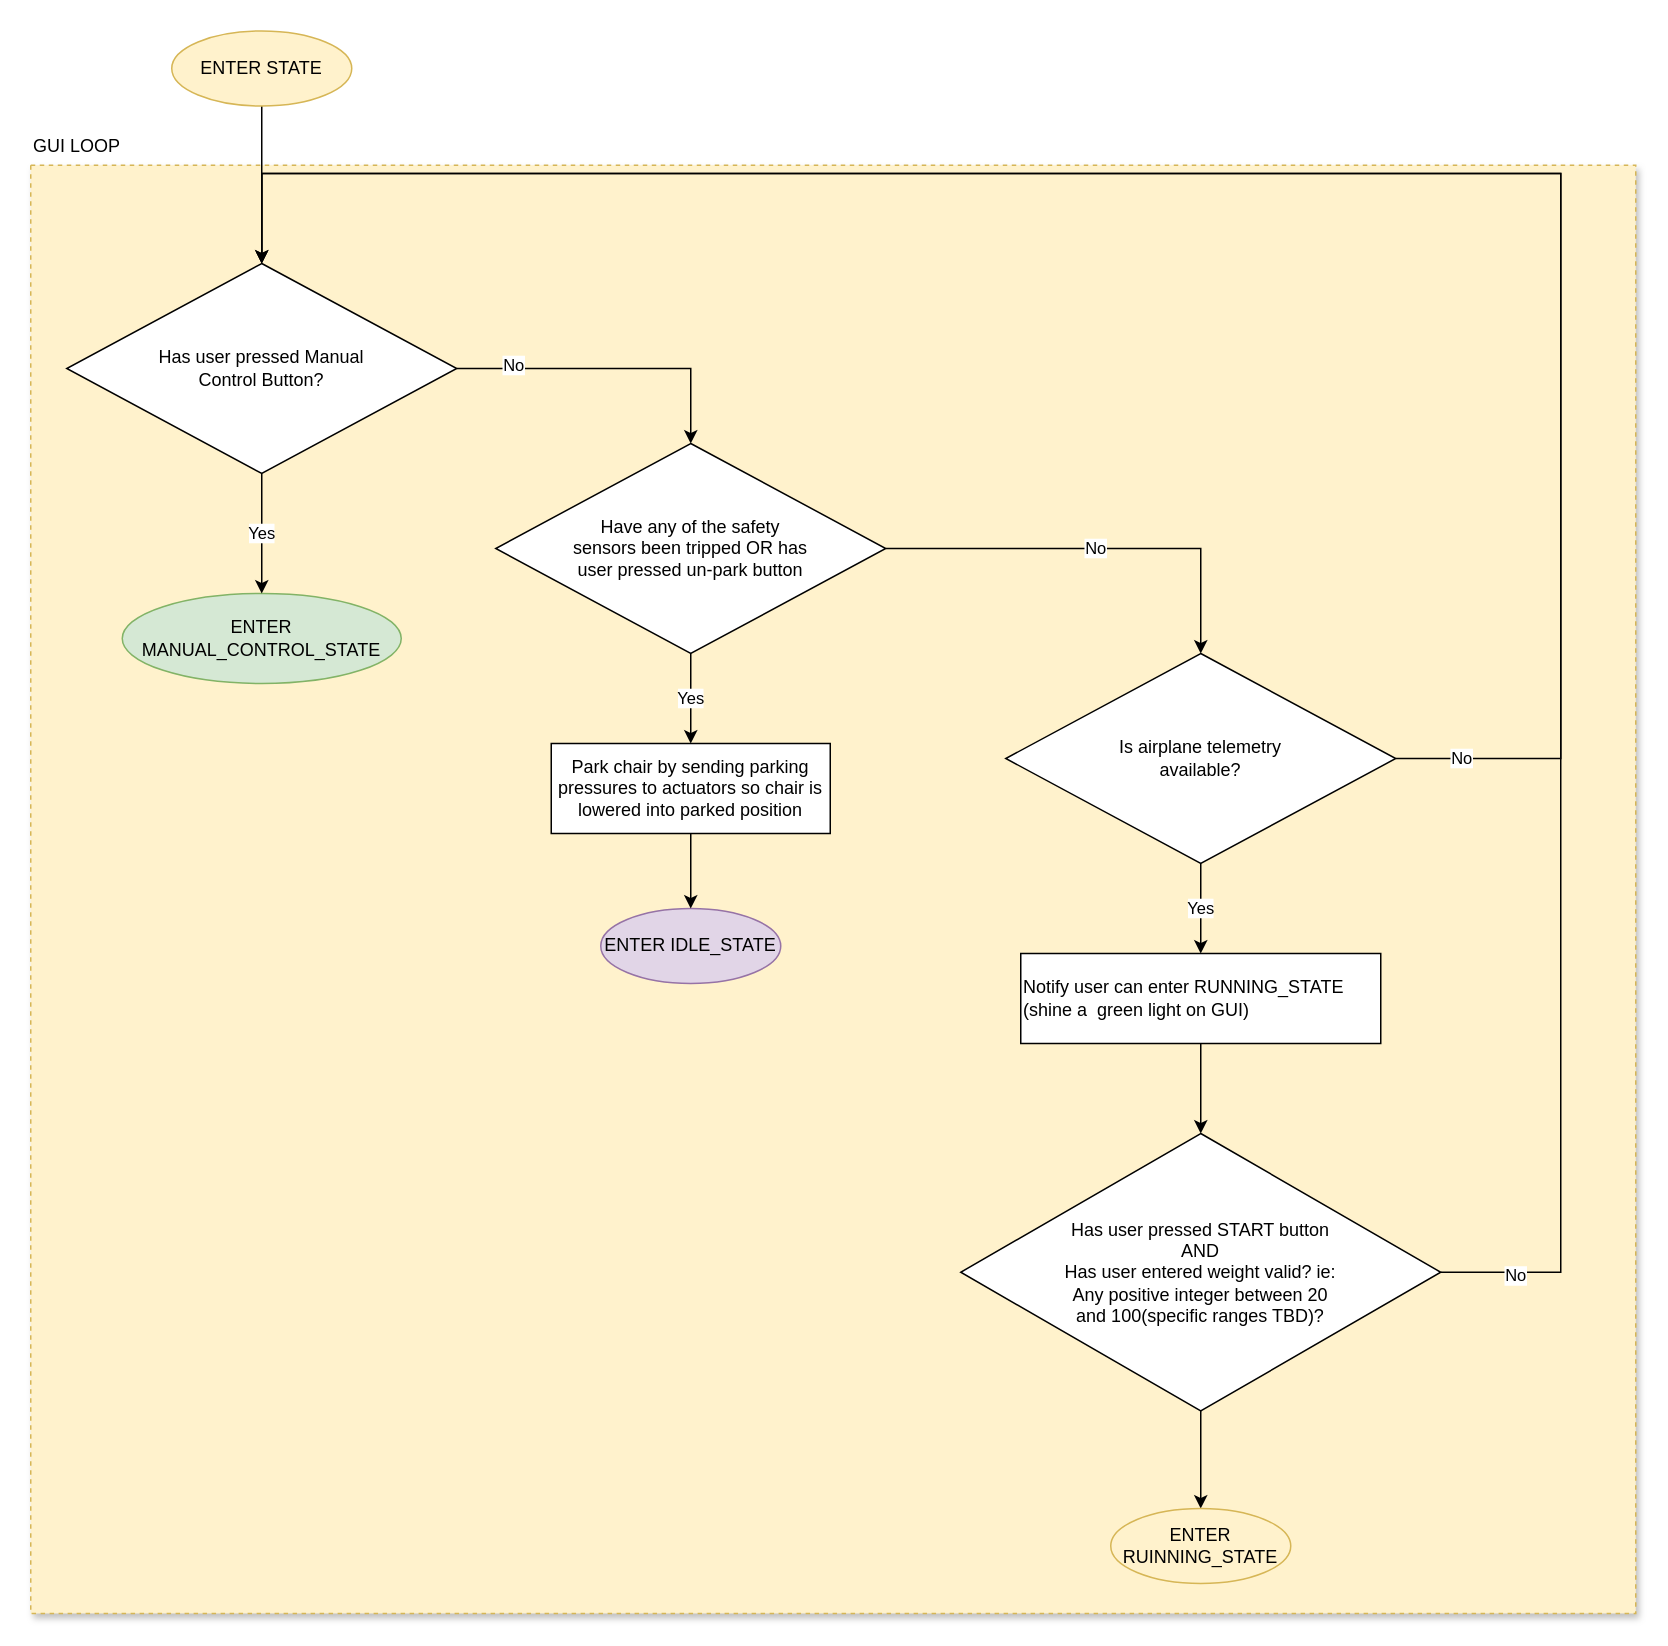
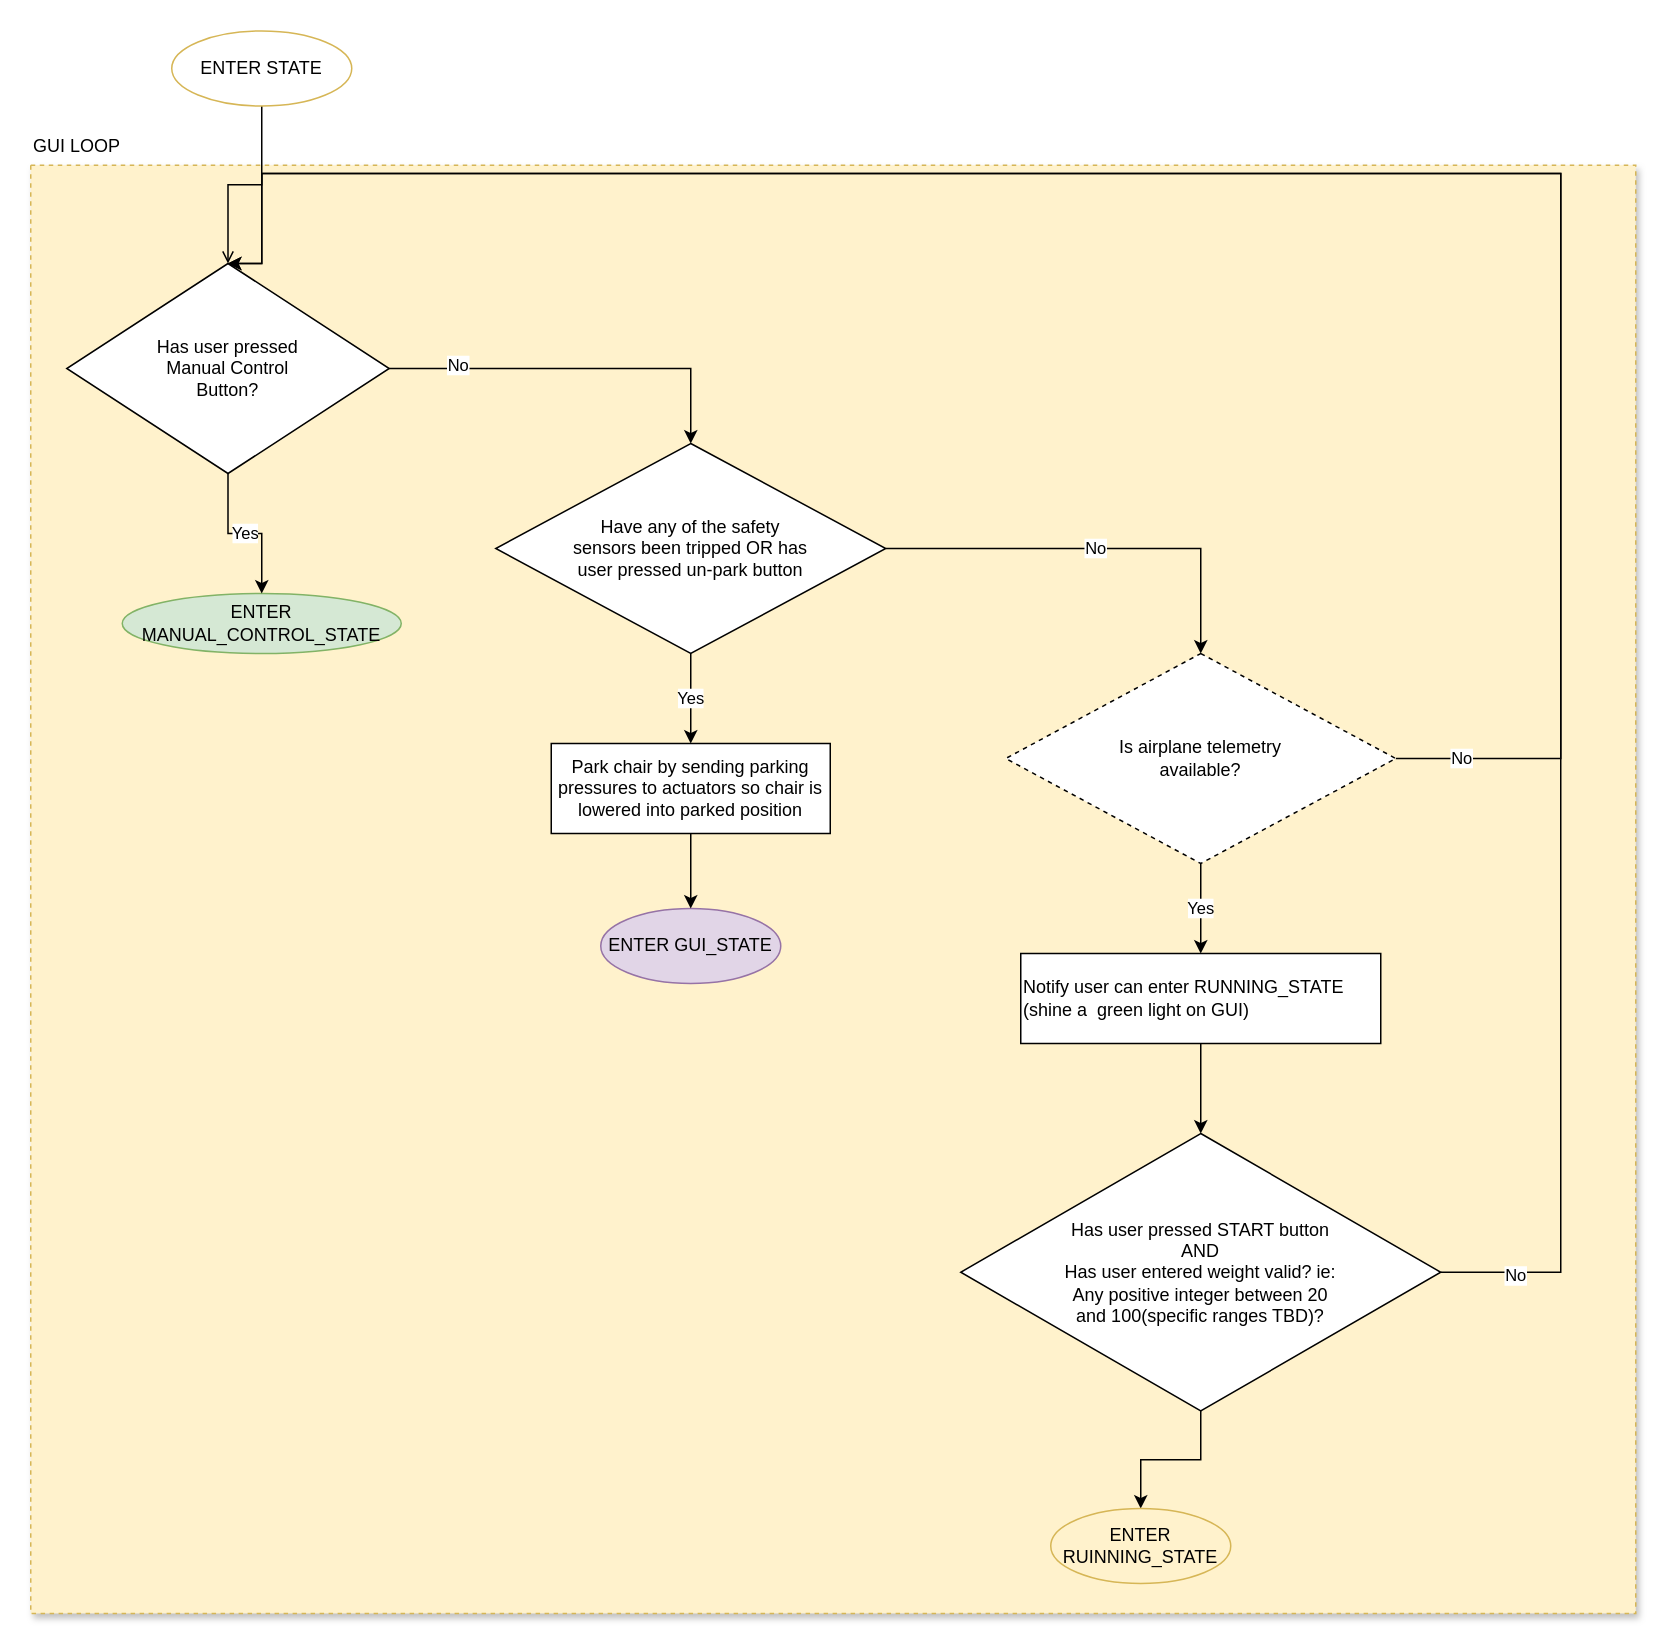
(262, 68) -> (262, 68)
(262, 368) -> (228, 368)
(262, 638) -> (262, 623)
(1201, 758) -> (1201, 758)
(691, 946) -> (691, 946)
(1201, 1546) -> (1141, 1546)
